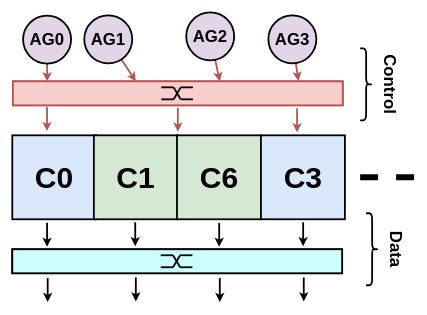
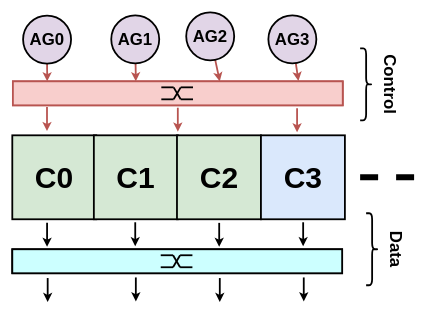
(108, 39) -> (135, 39)
(54, 177) -> (54, 177)
(219, 177) -> (219, 177)
